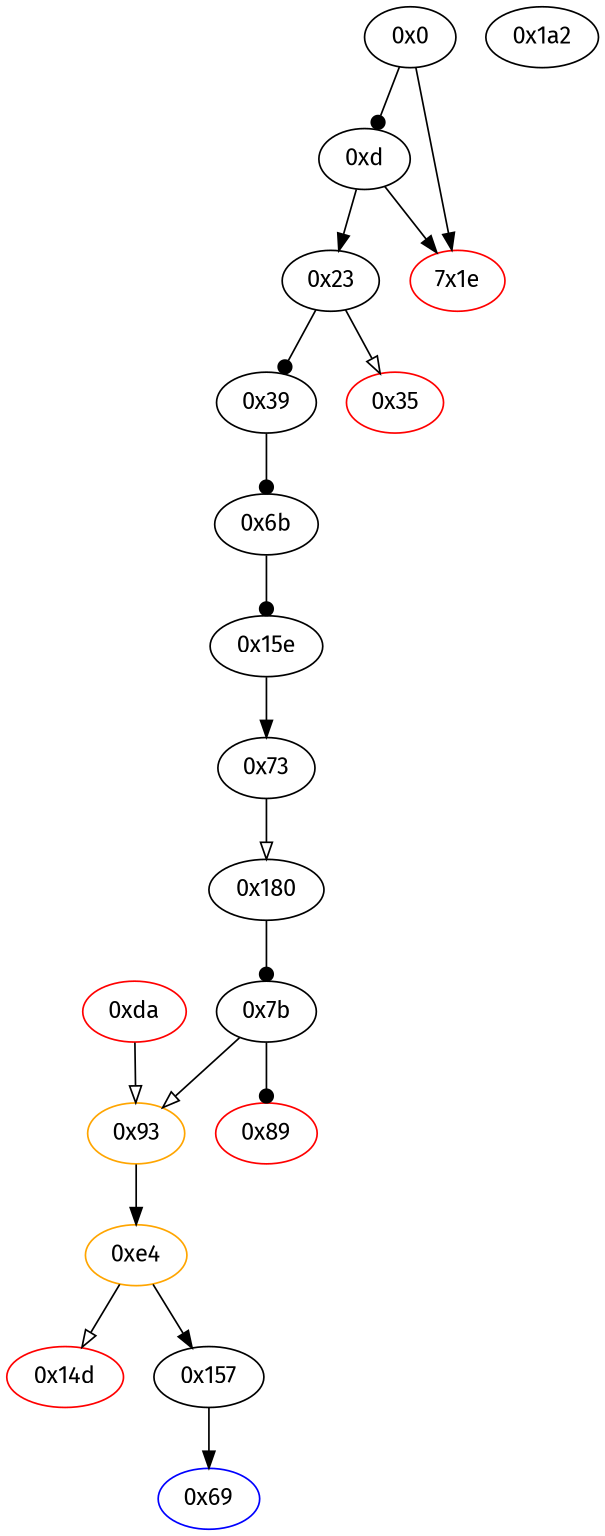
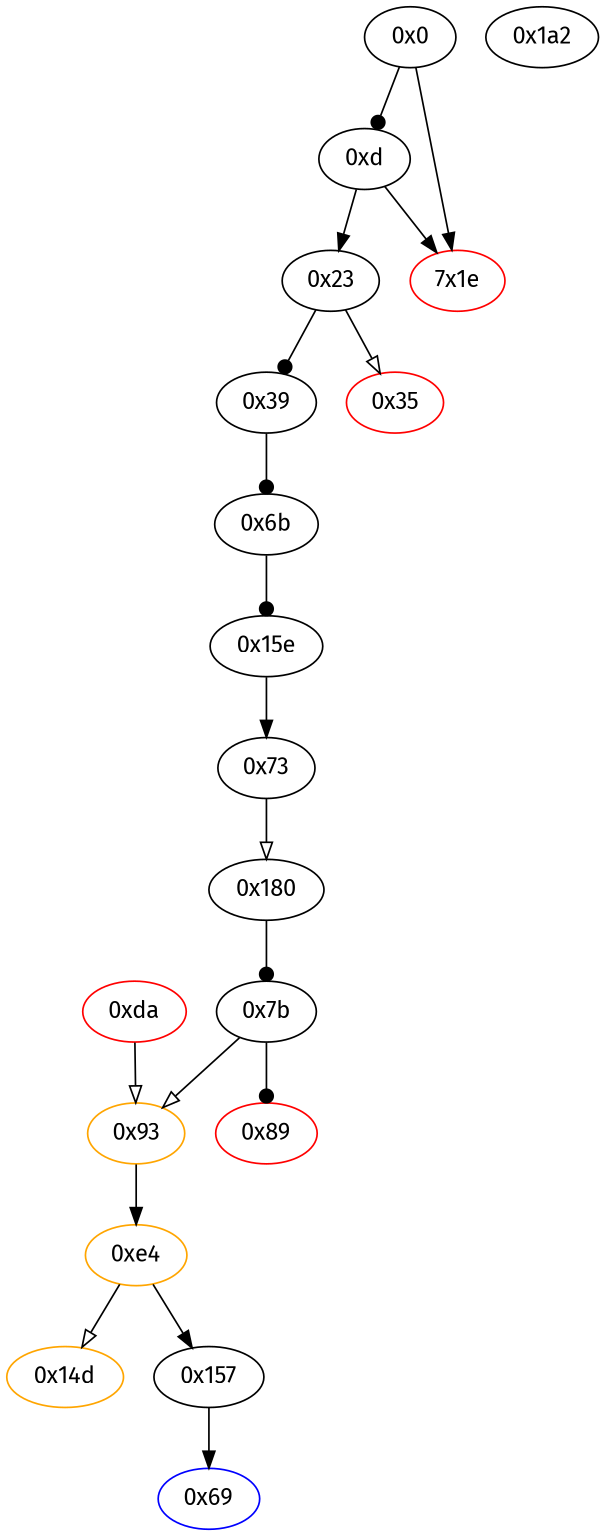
(65, 1377) -> (65, 1377)
